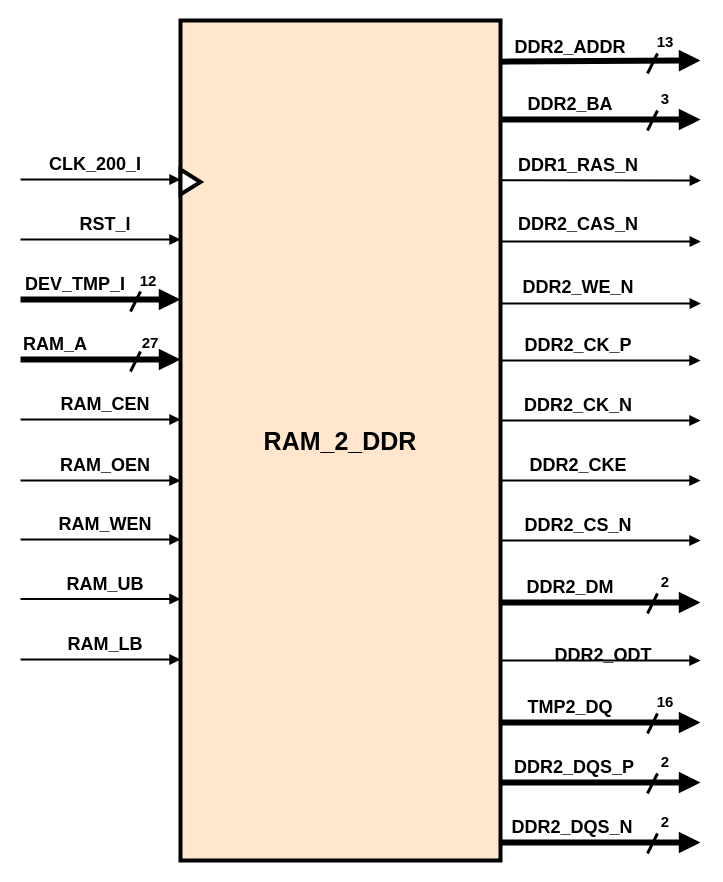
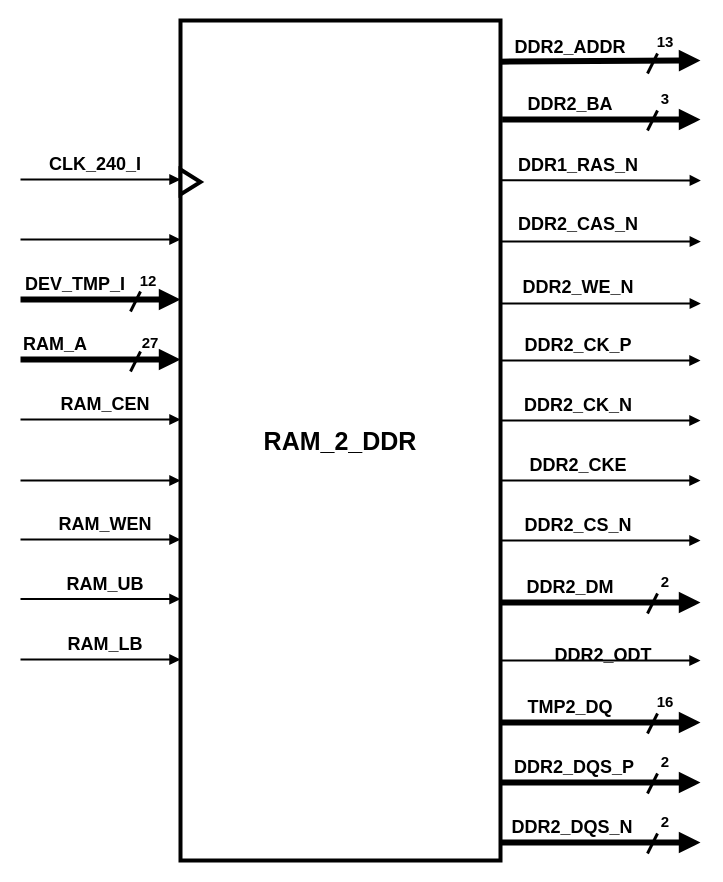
(96, 165) -> (96, 165)
(106, 225) -> none
(341, 441) -> (341, 441)
(106, 466) -> none
